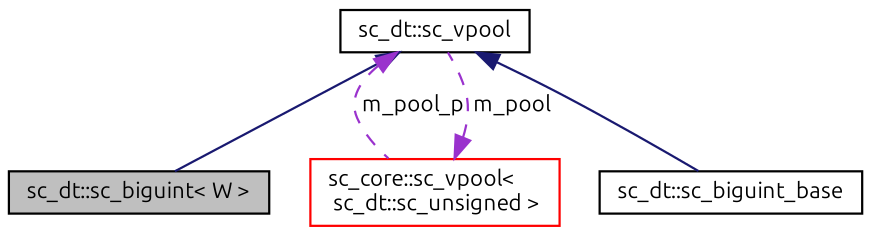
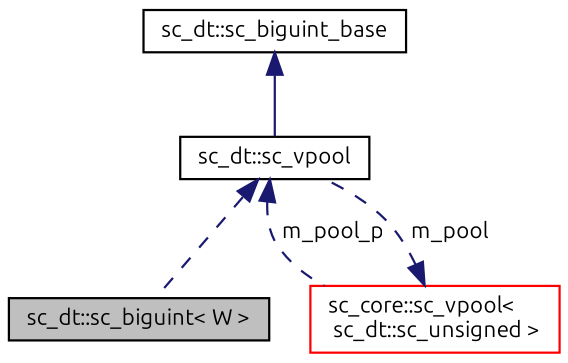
(466, 93) -> (379, 213)
(356, 113) -> (283, 252)
(599, 115) -> (275, 106)
(277, 117) -> (199, 247)
